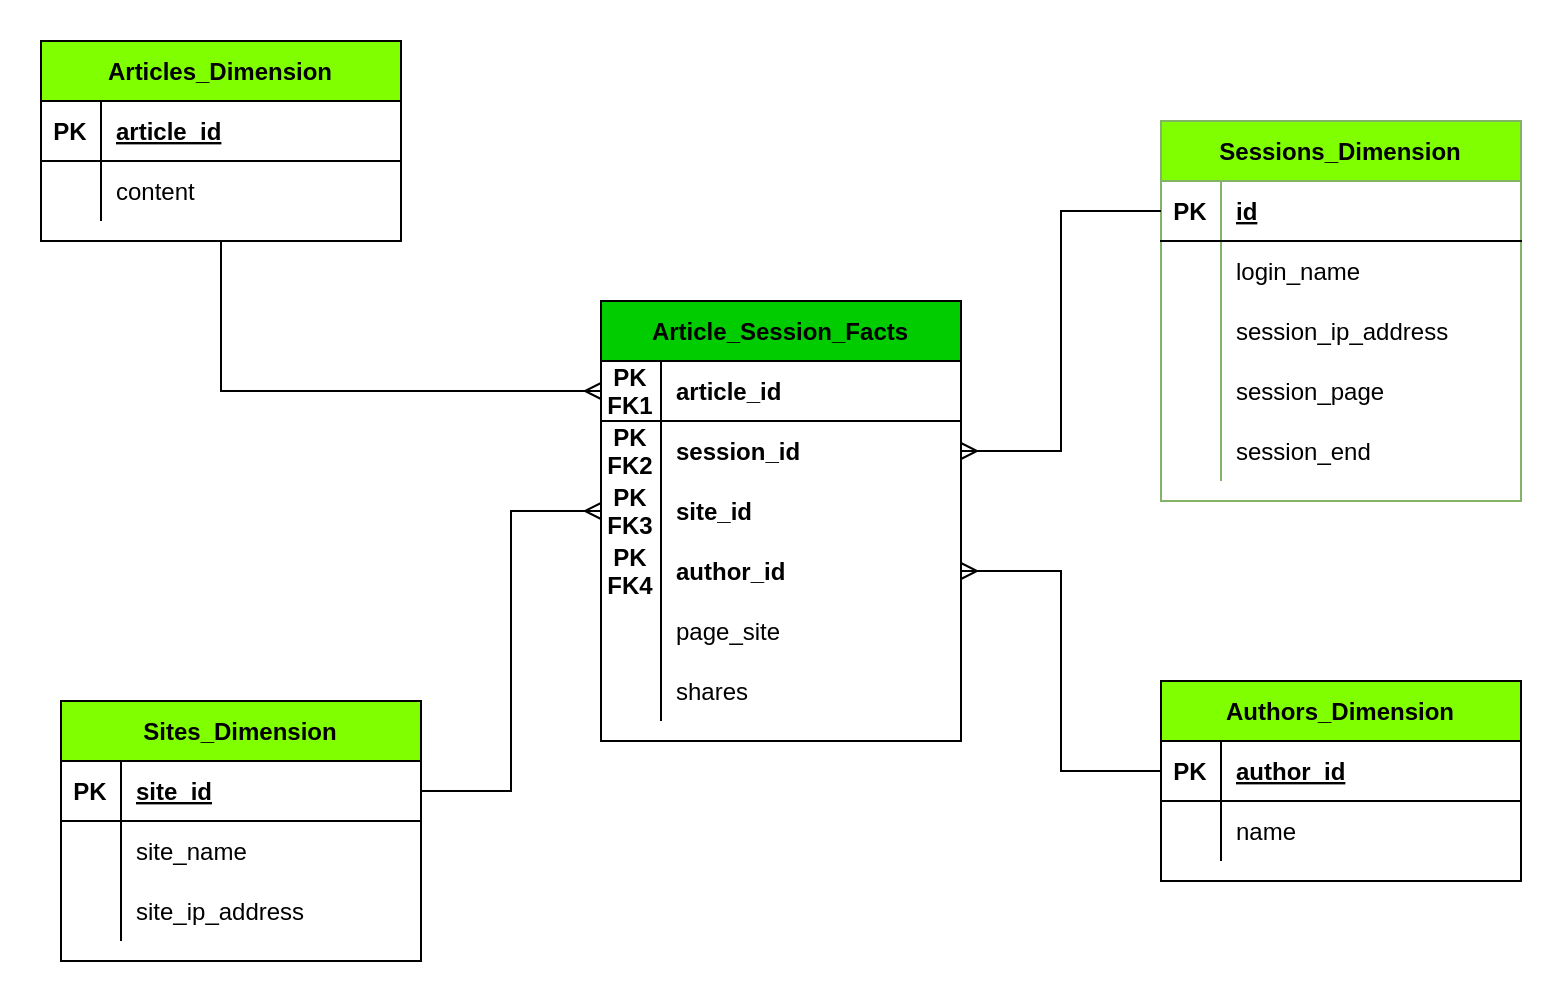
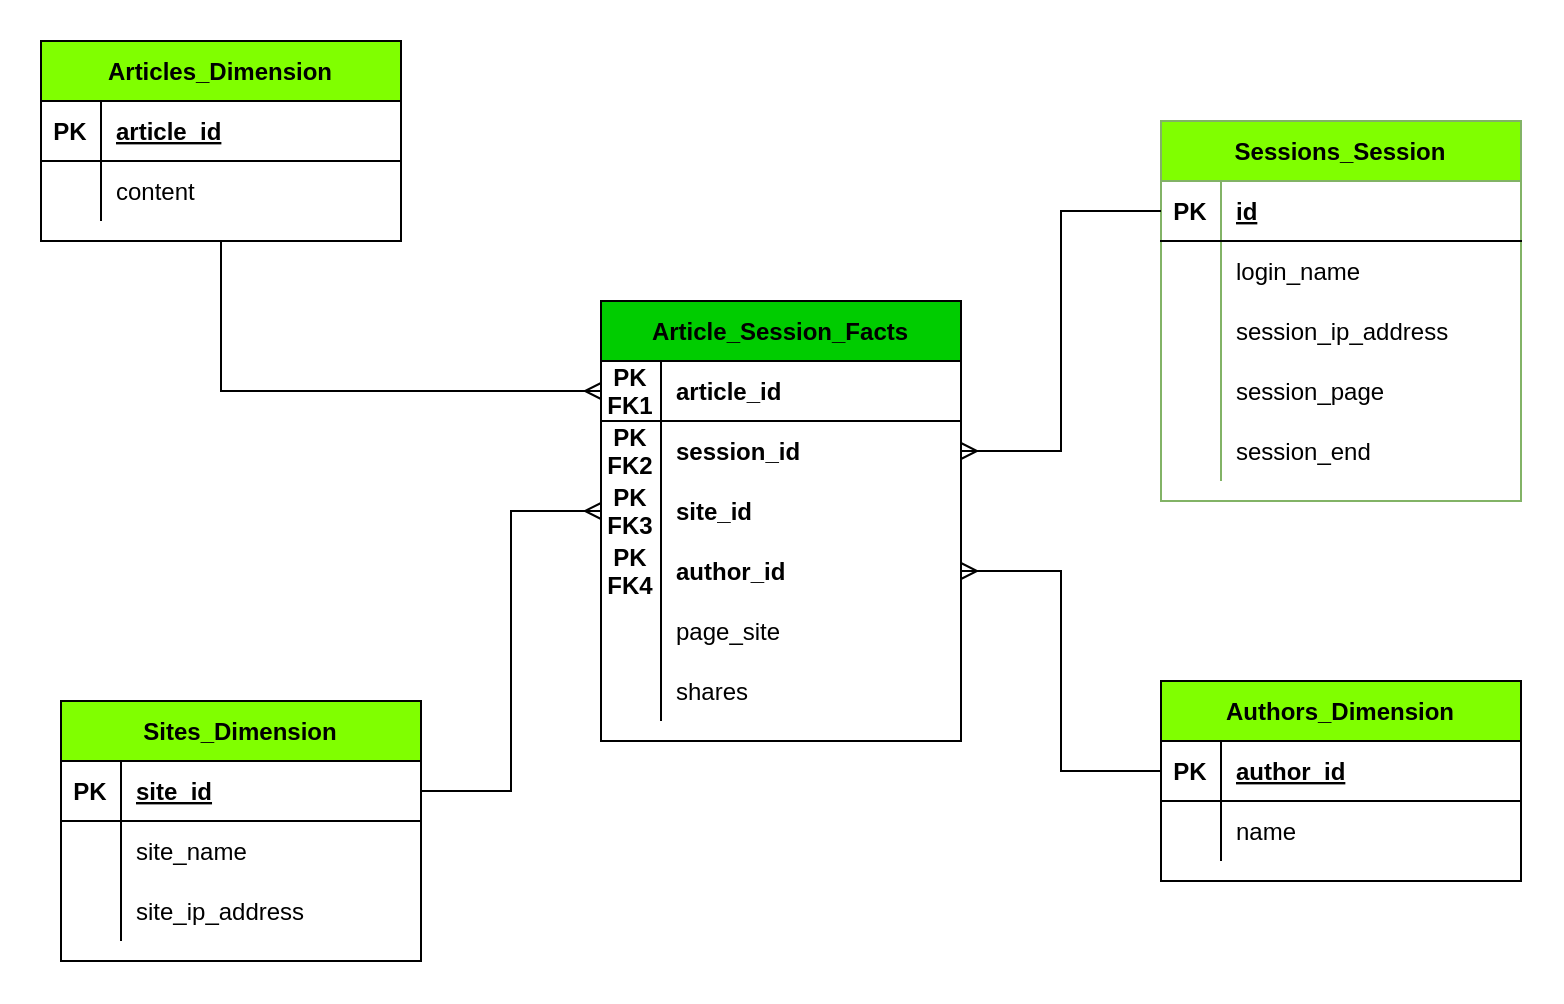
(1340, 152) -> (1340, 152)
